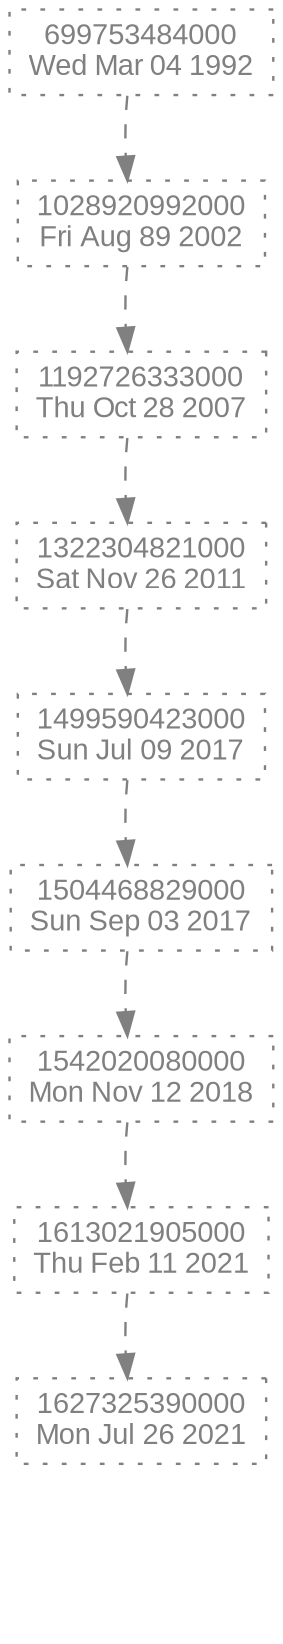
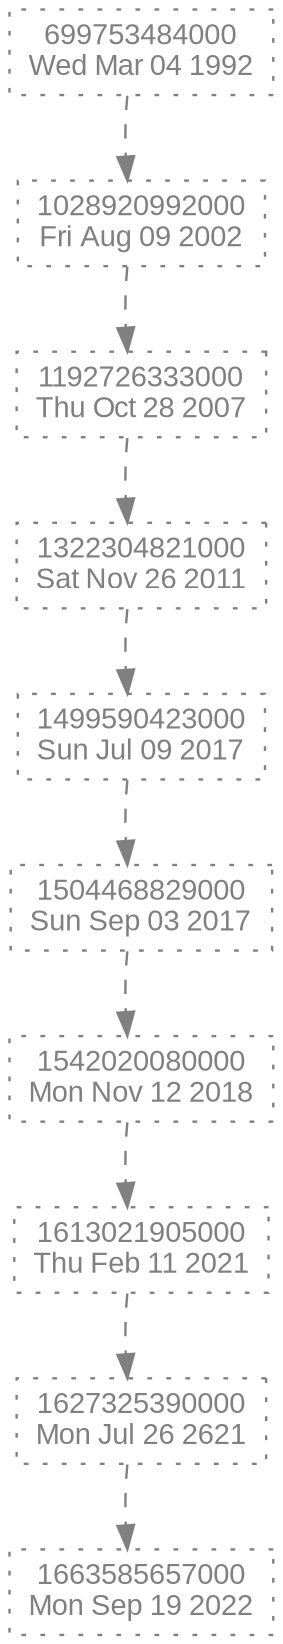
(141, 238) -> (141, 238)
(141, 1435) -> (141, 1435)
none -> (141, 1592)
